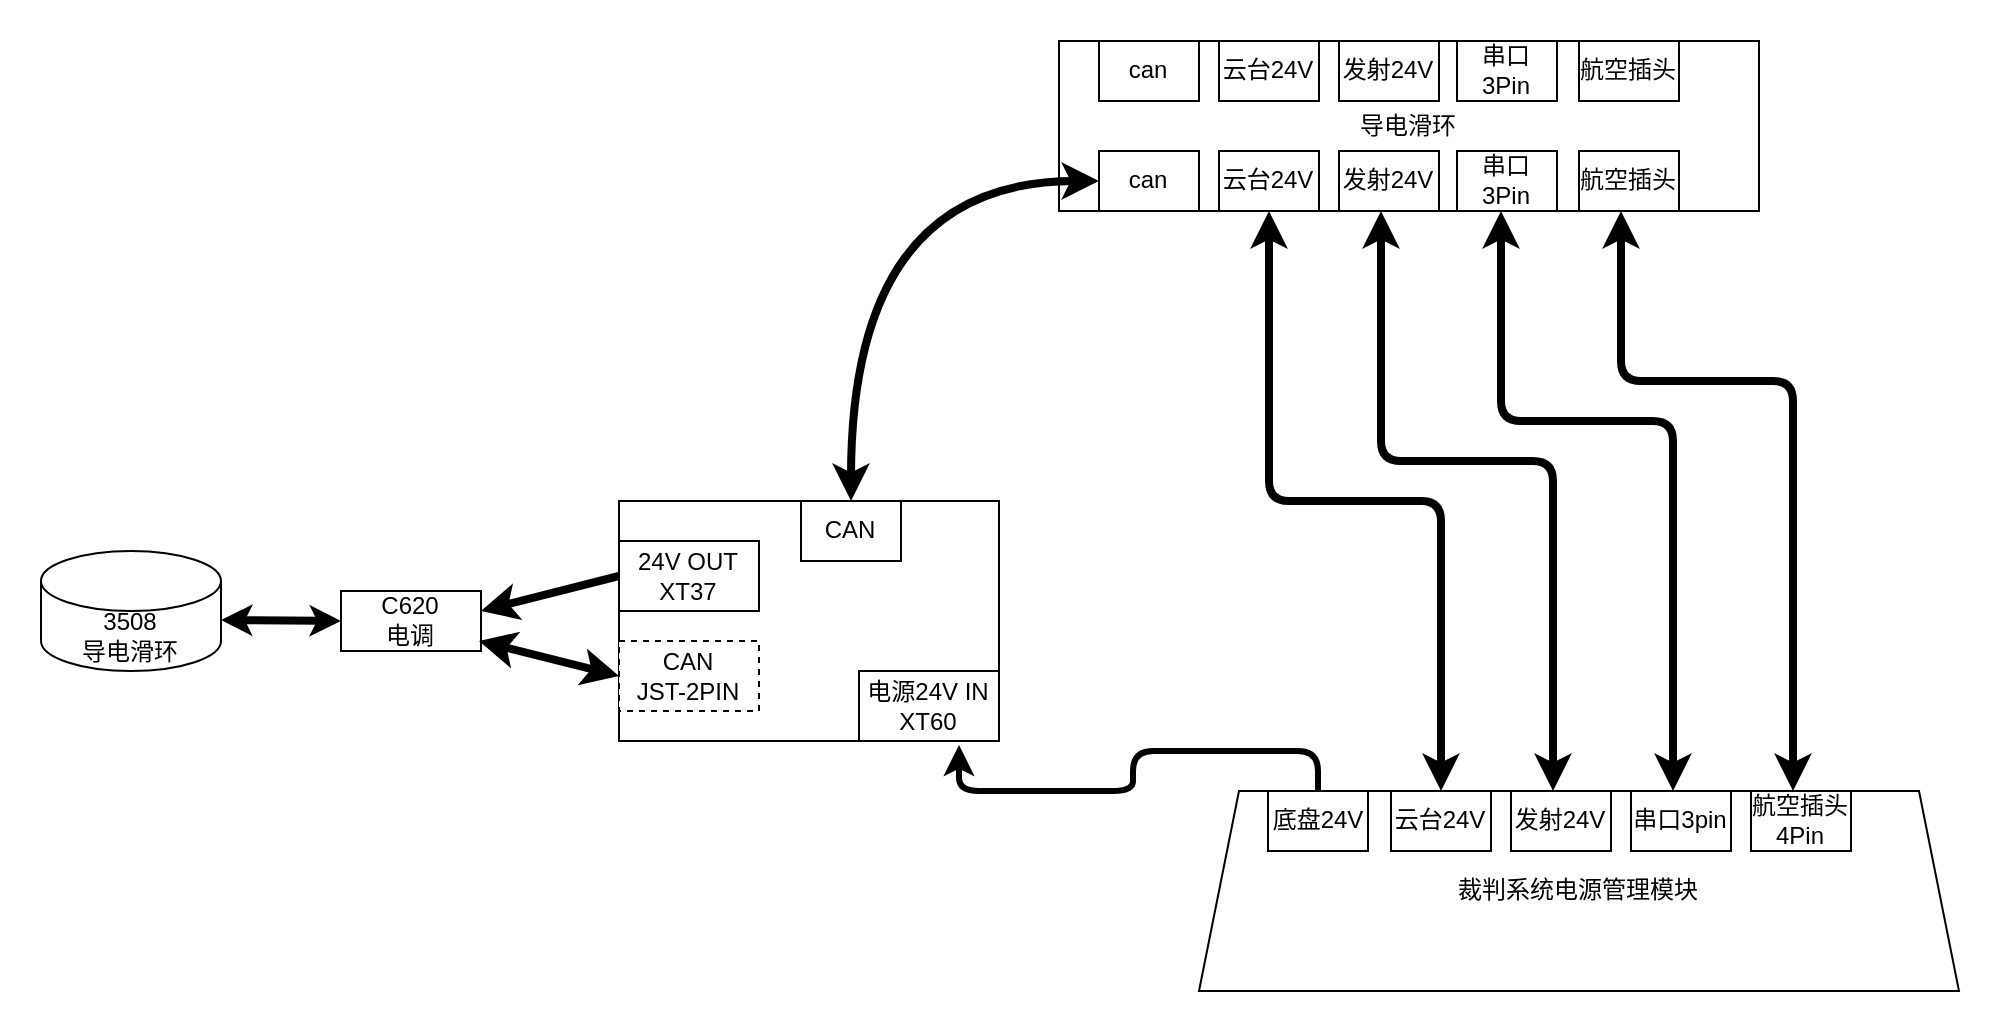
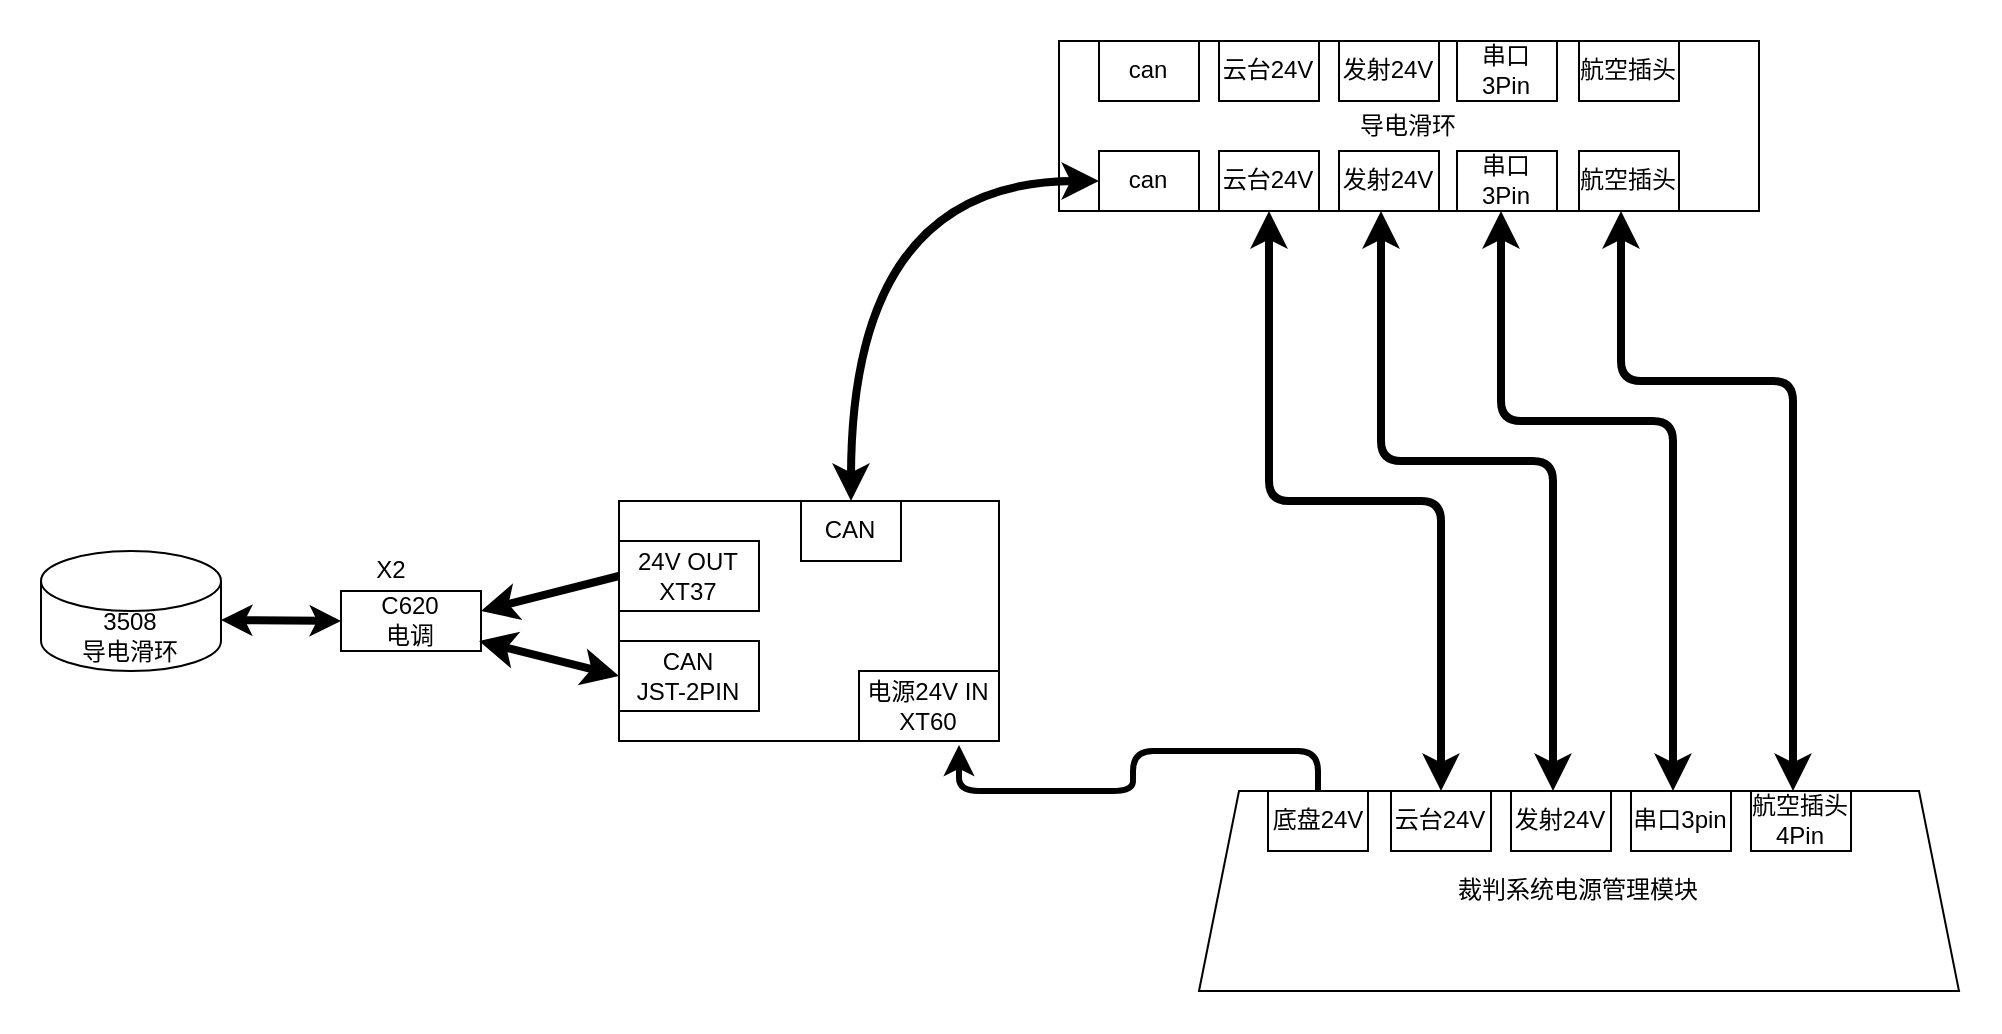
none -> (391, 571)
(689, 676) -> (689, 676)
